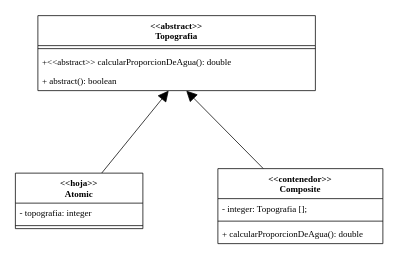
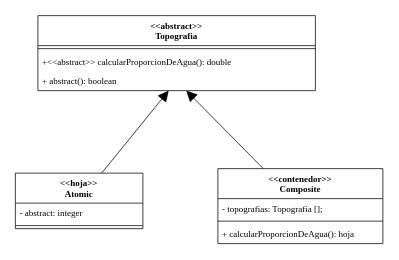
(277, 209) -> (287, 209)
(67, 213) -> (63, 213)
(305, 234) -> (301, 234)
